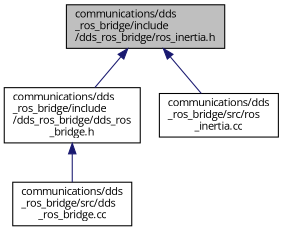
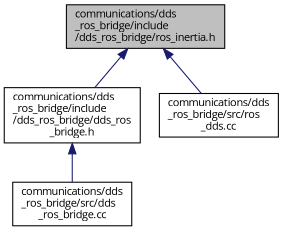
(219, 115) -> (219, 115)
